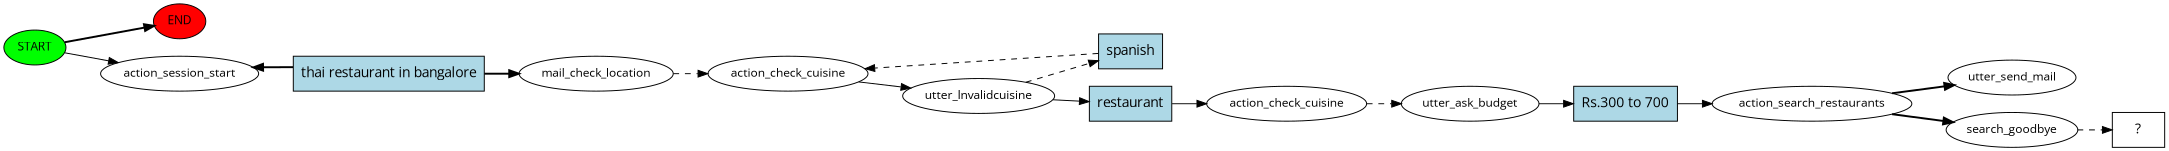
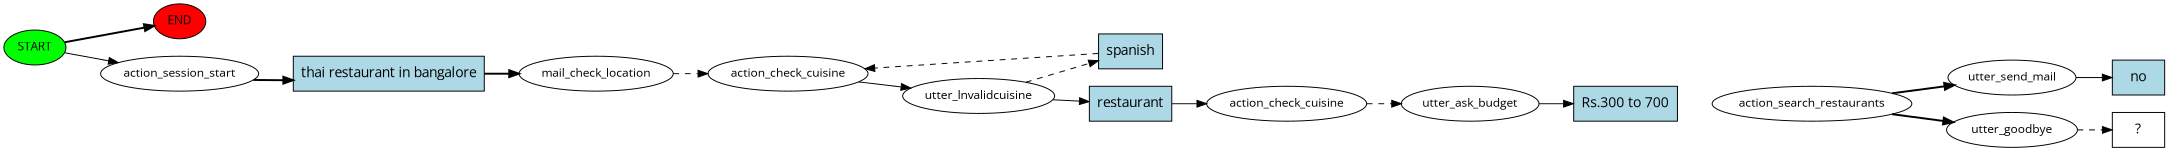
(278, 67) -> (268, 80)
none -> (2138, 78)
(1690, 104) -> none
(2012, 130) -> (2012, 130)
